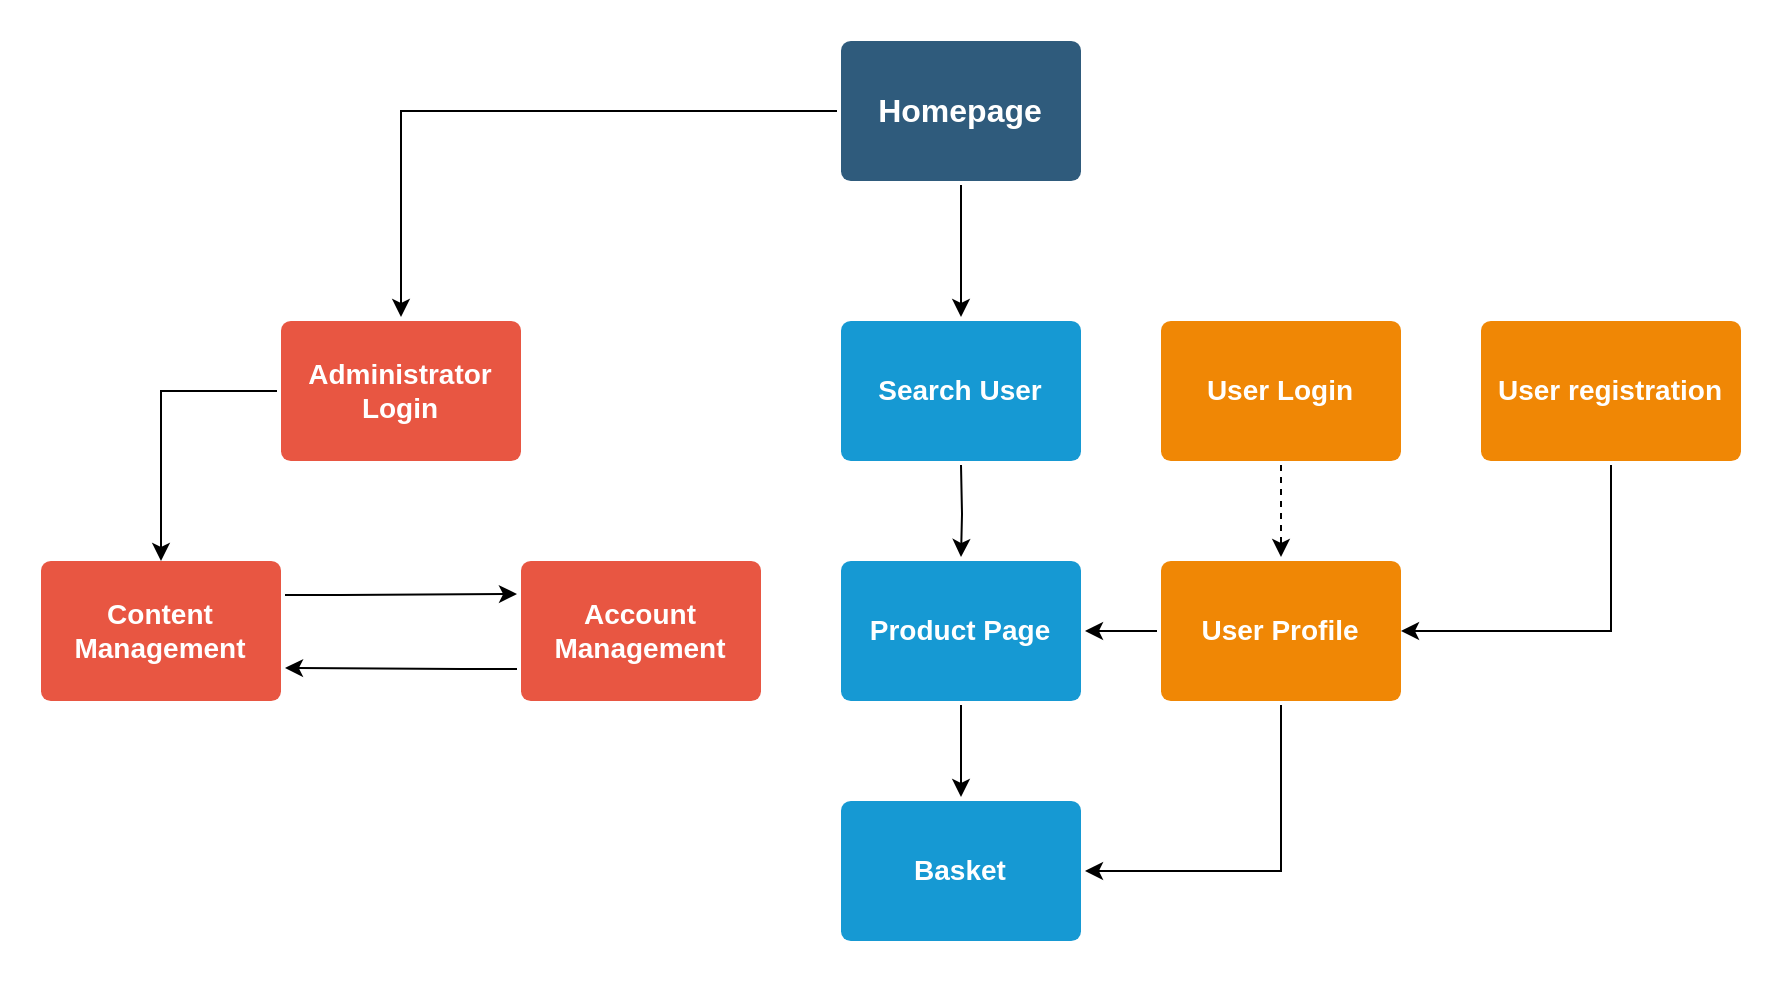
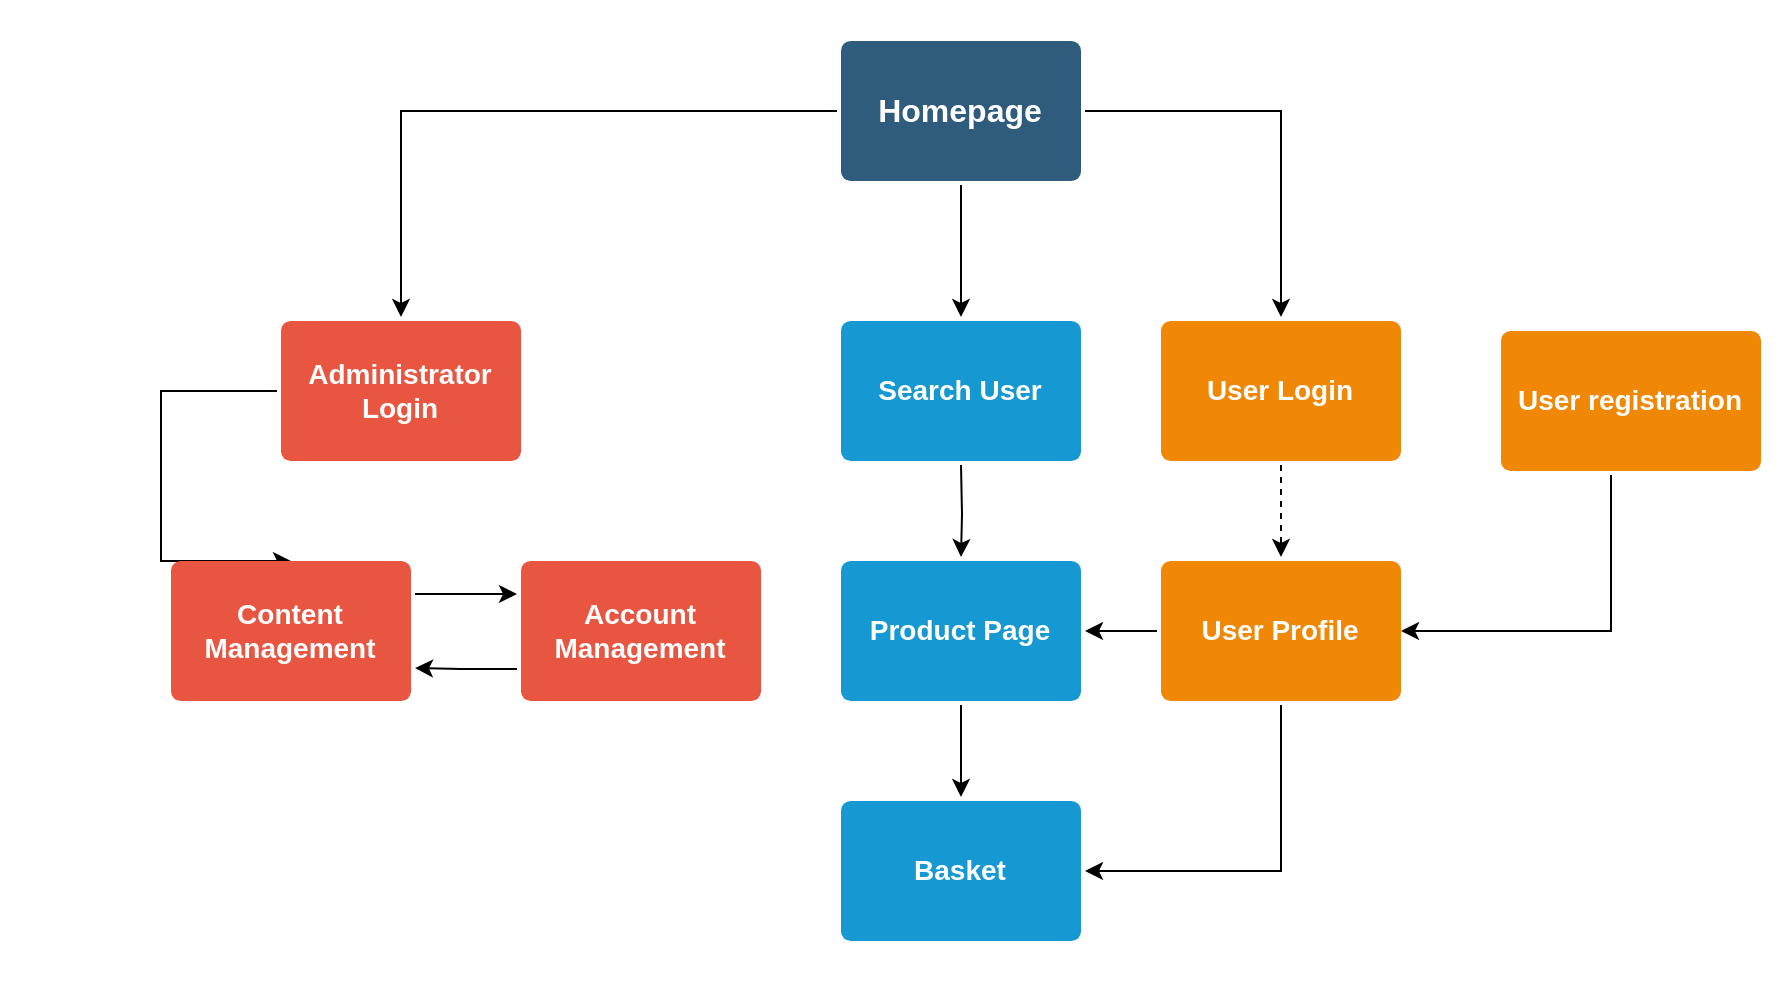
none -> (1279, 111)
(1611, 391) -> (1631, 401)
(161, 631) -> (291, 631)
